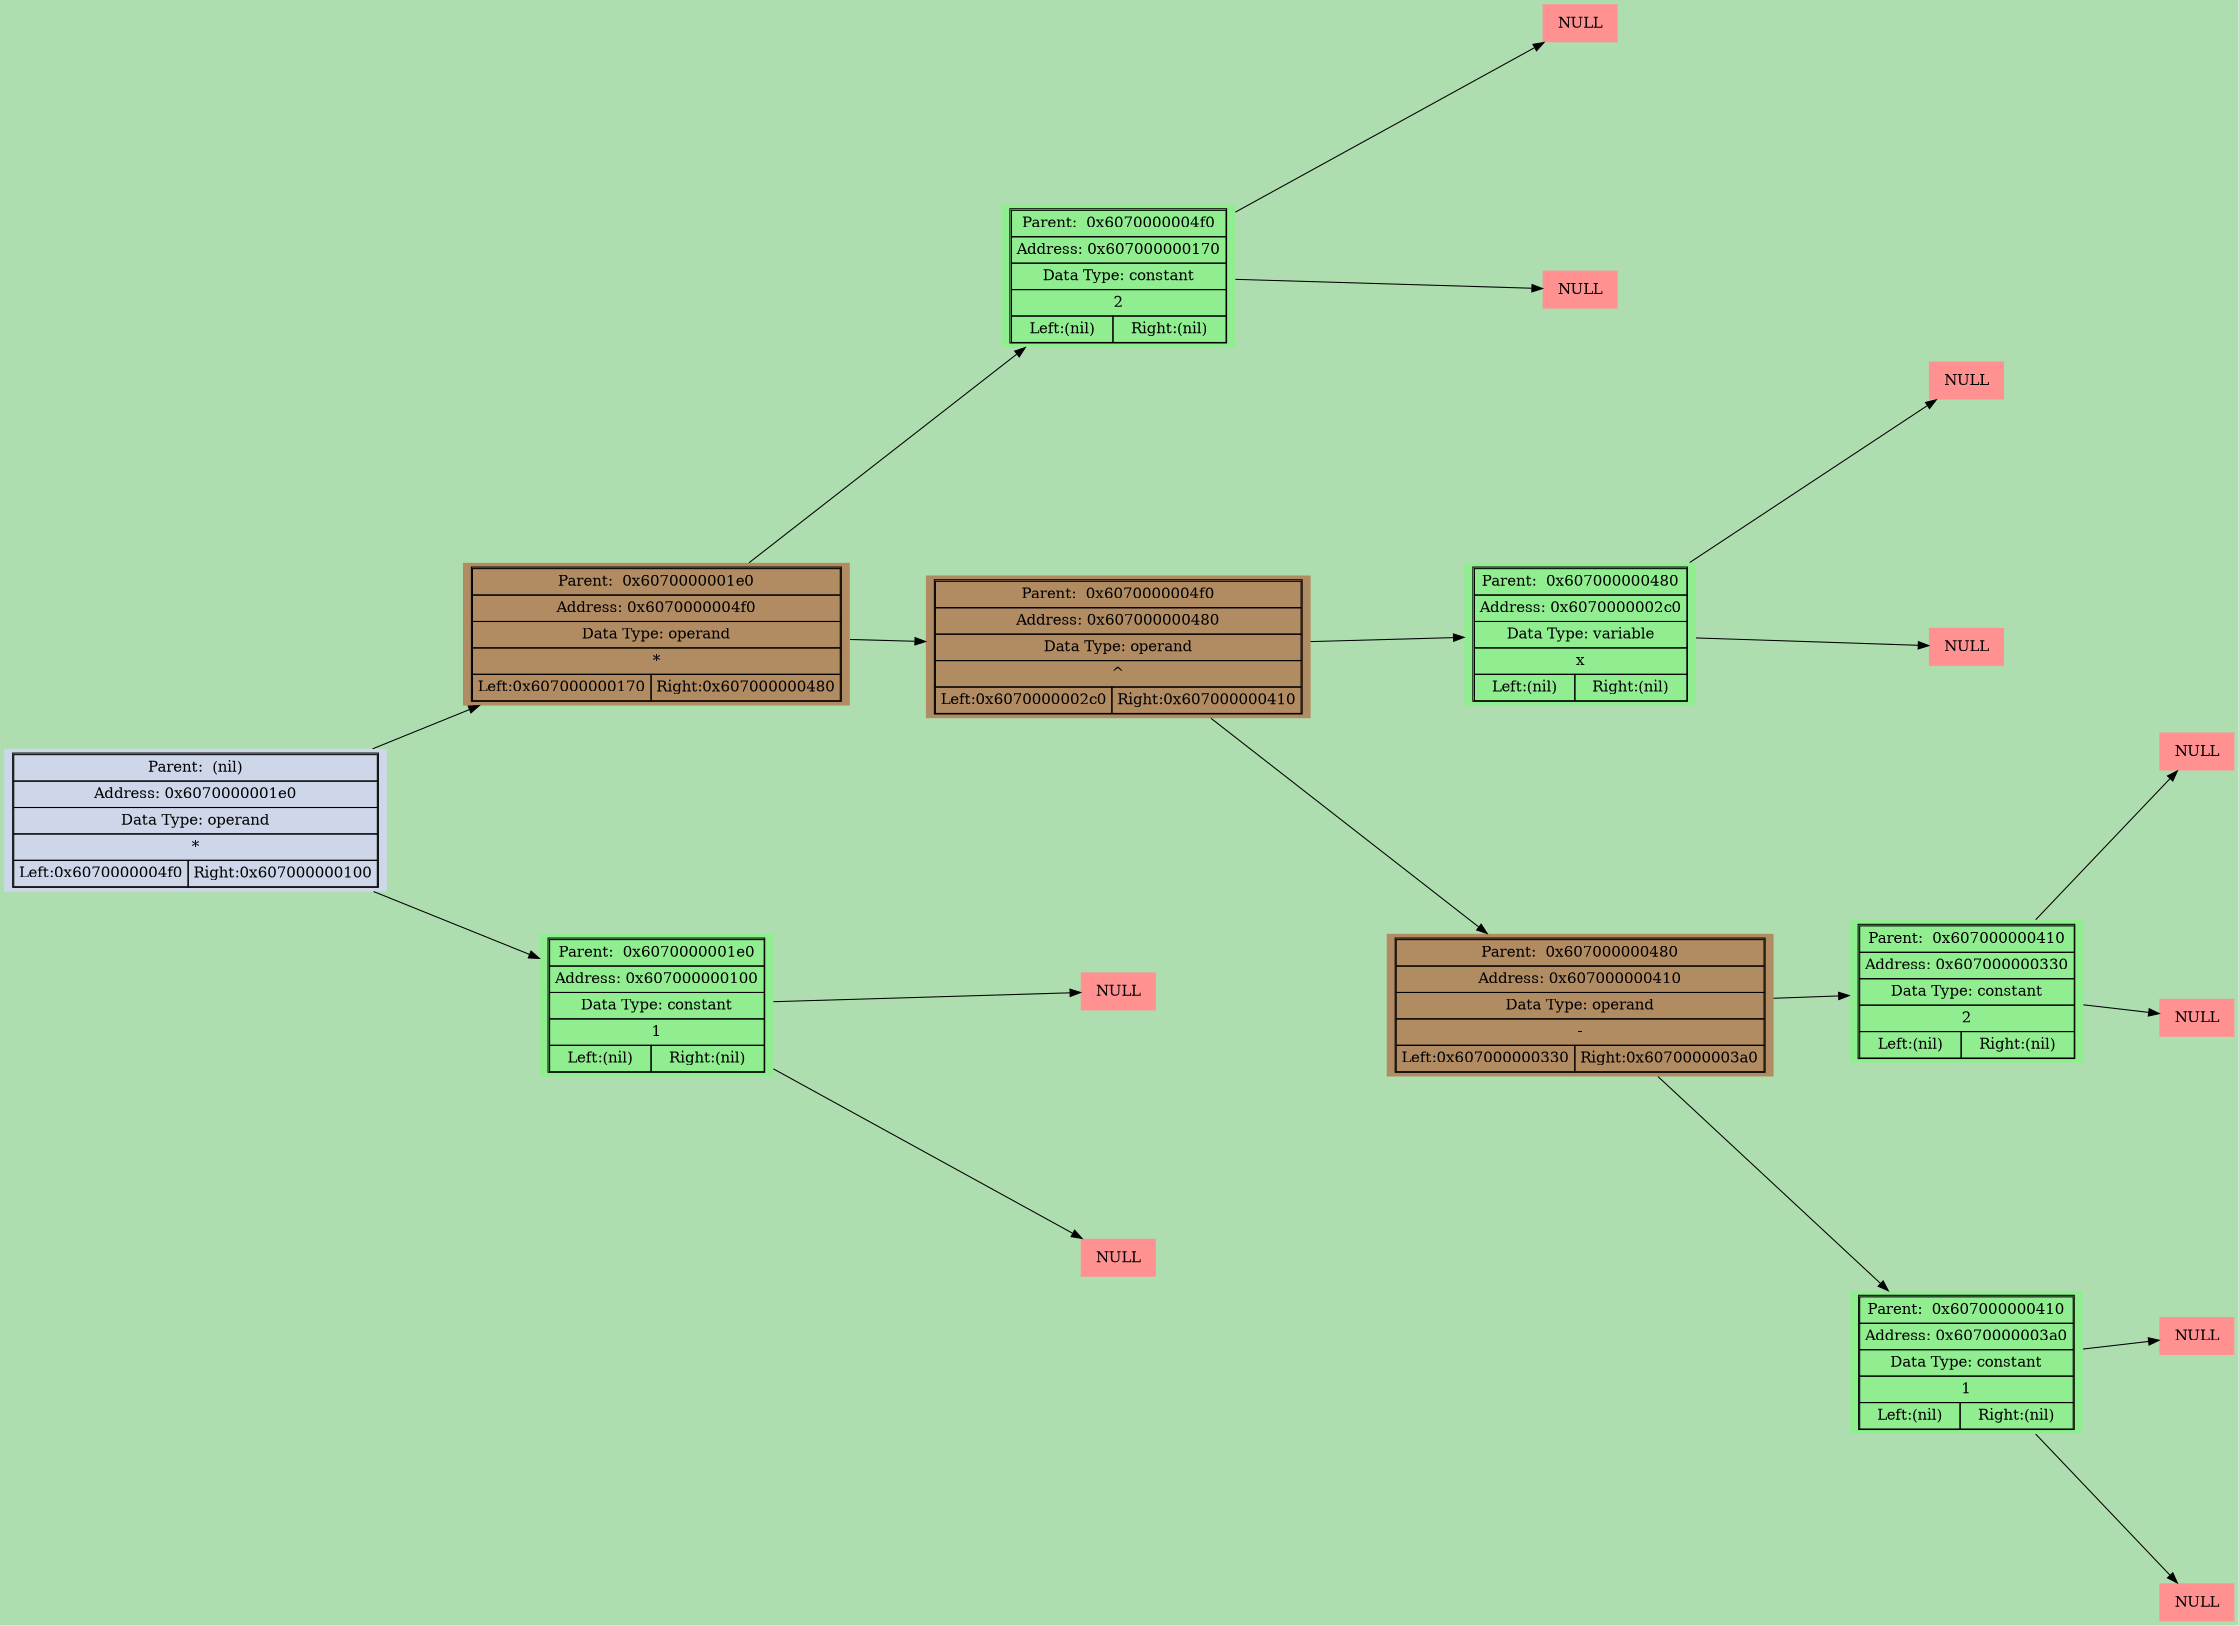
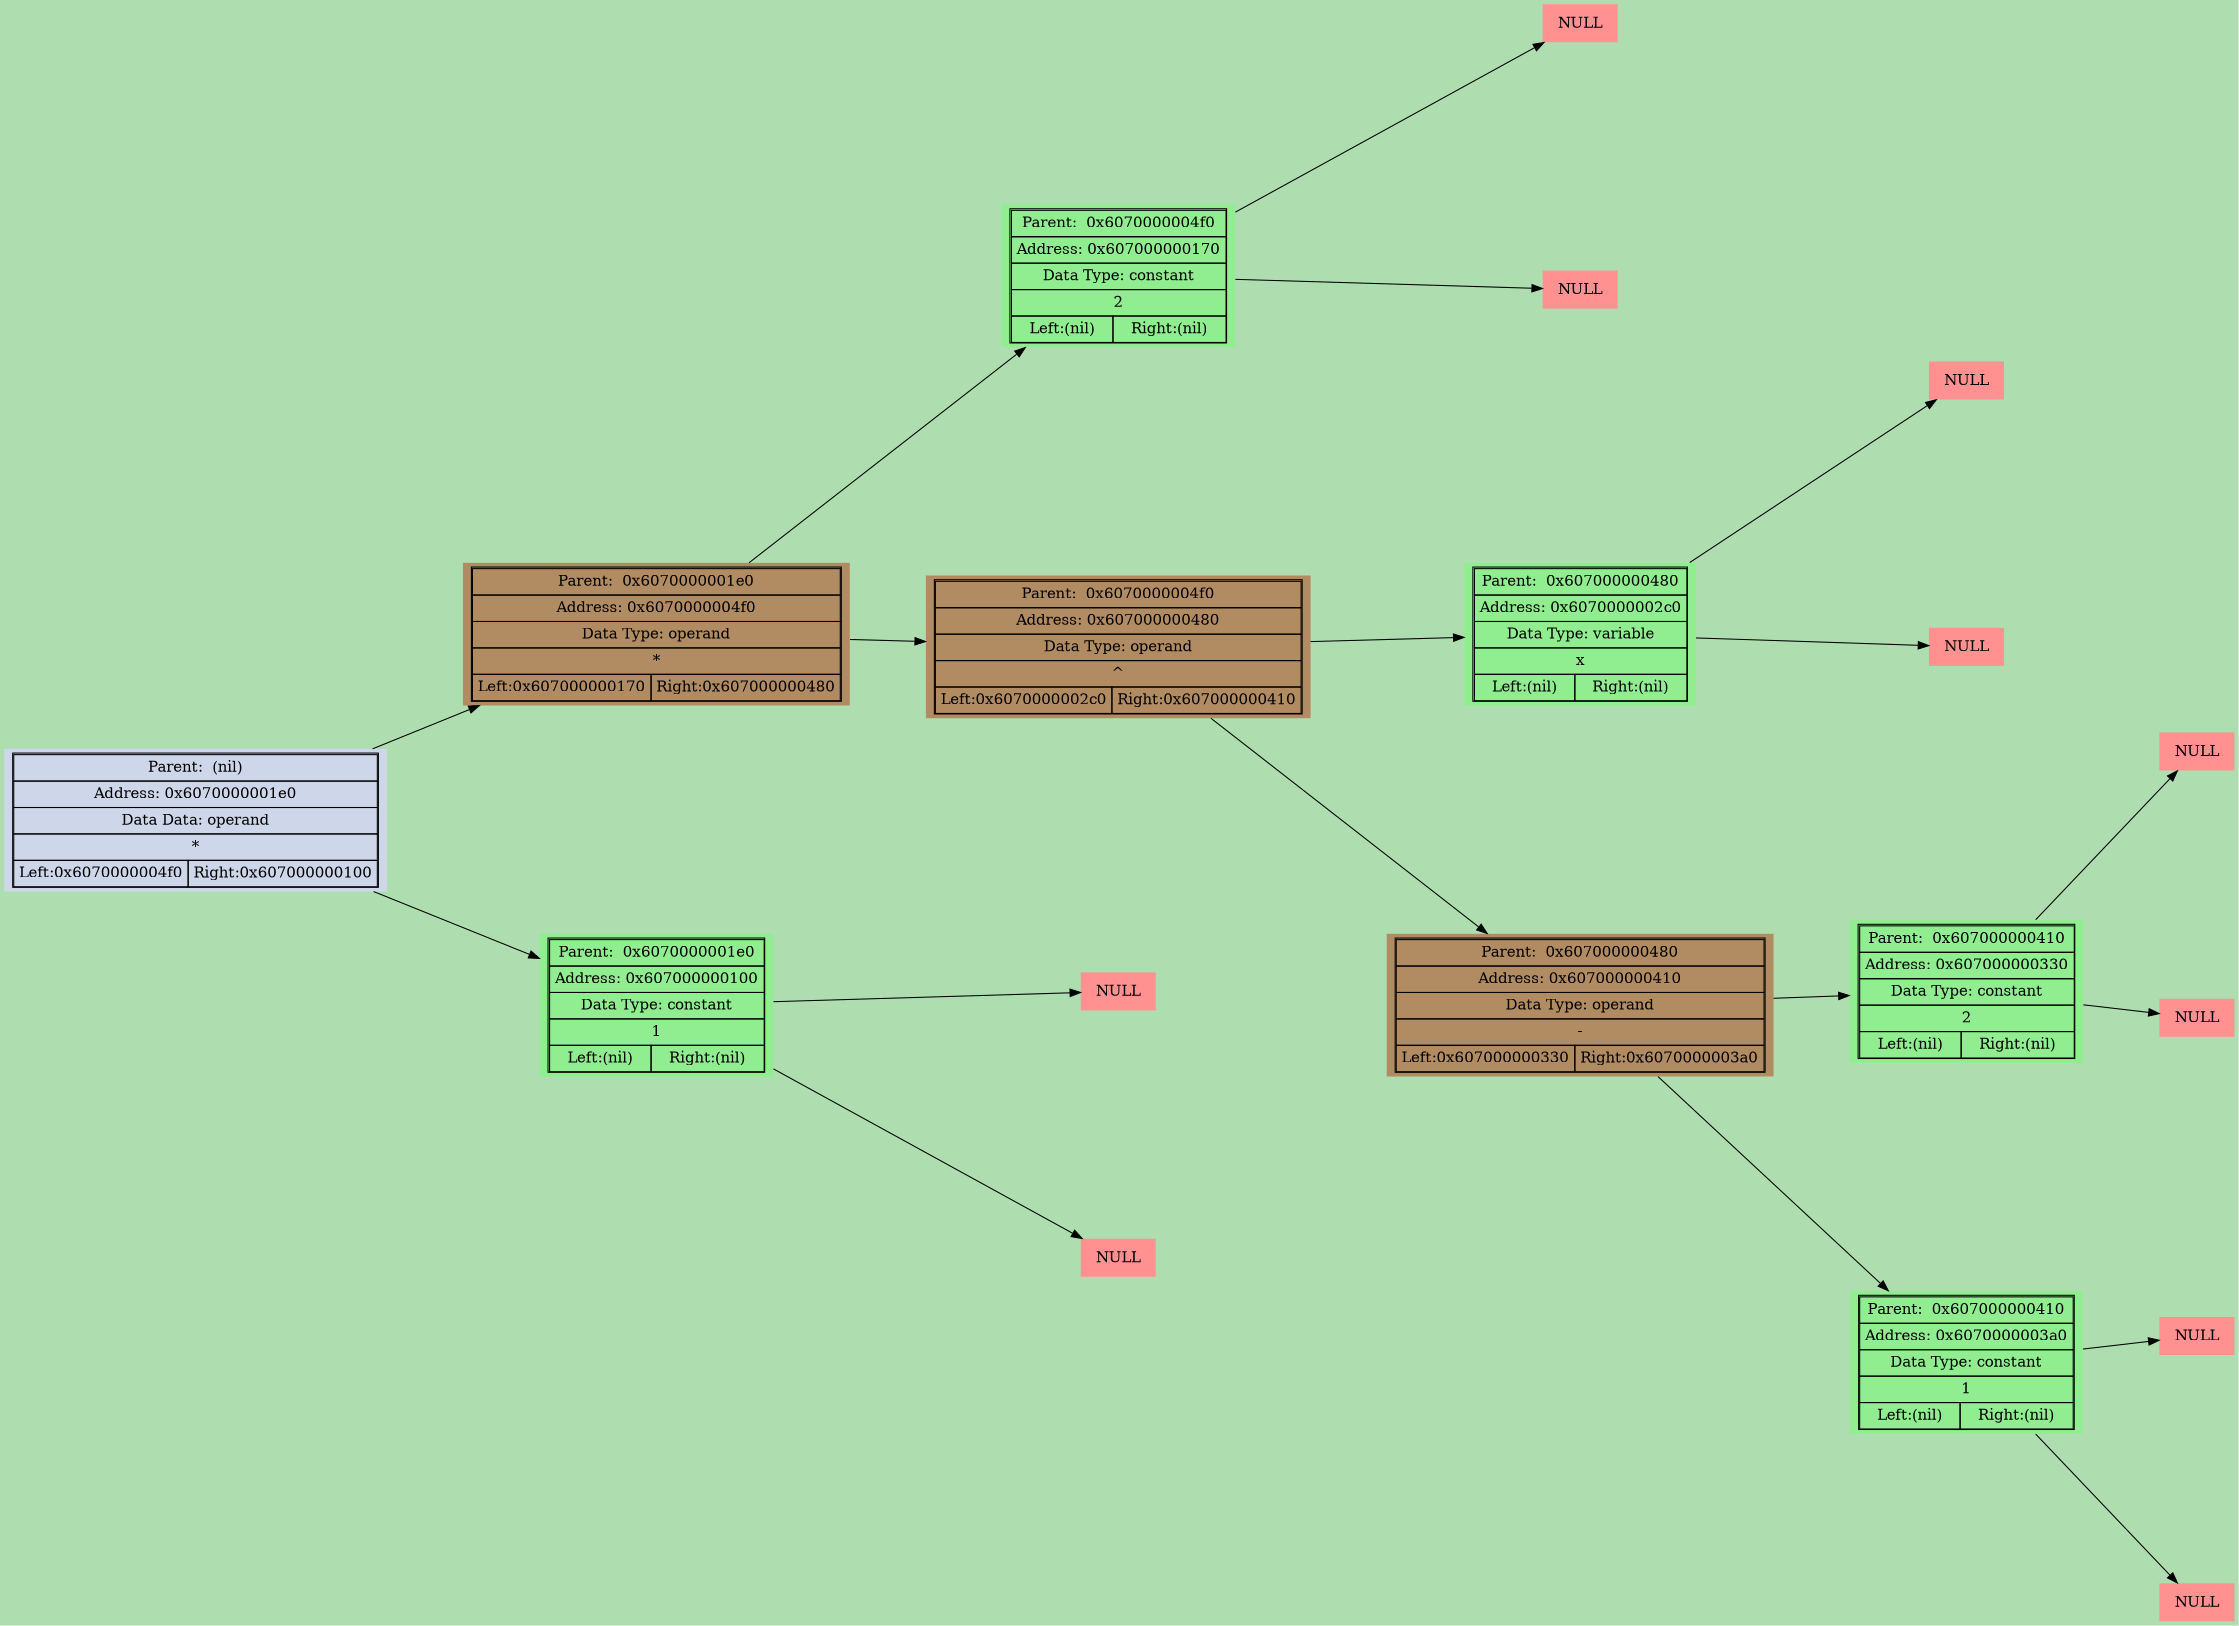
(196, 820) -> (196, 820)
